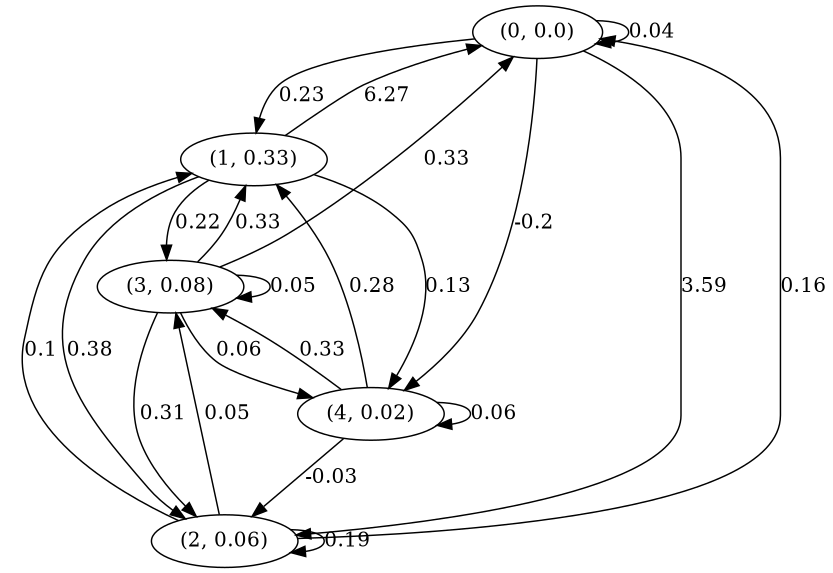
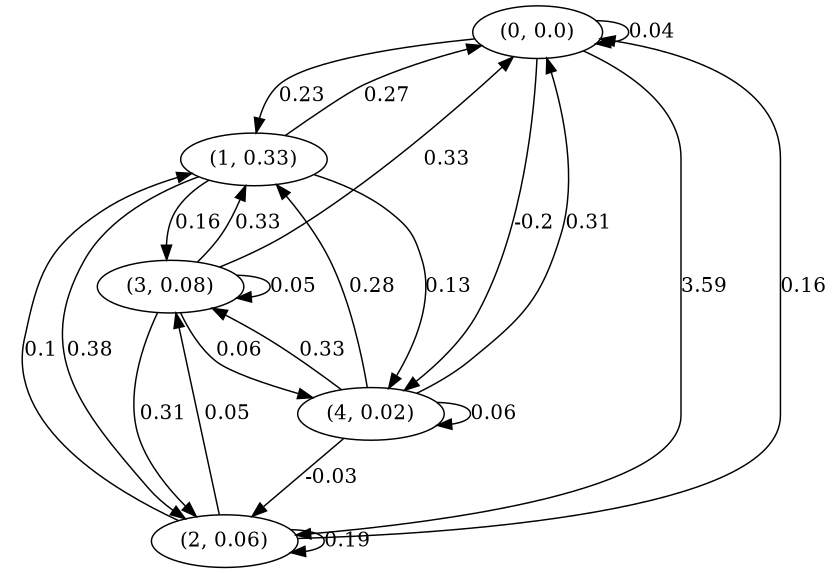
(387, 96) -> (387, 96)
(198, 223) -> (198, 223)
none -> (552, 262)
